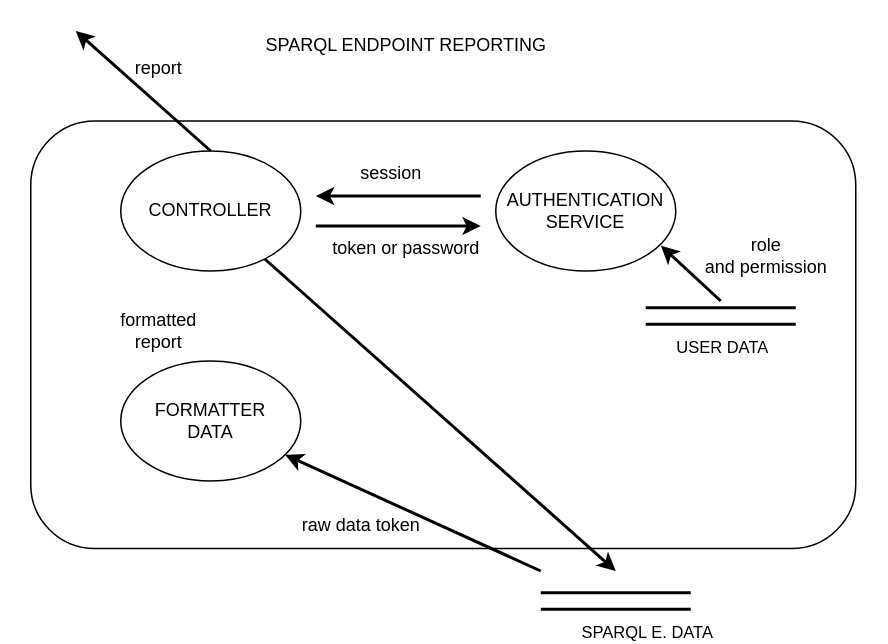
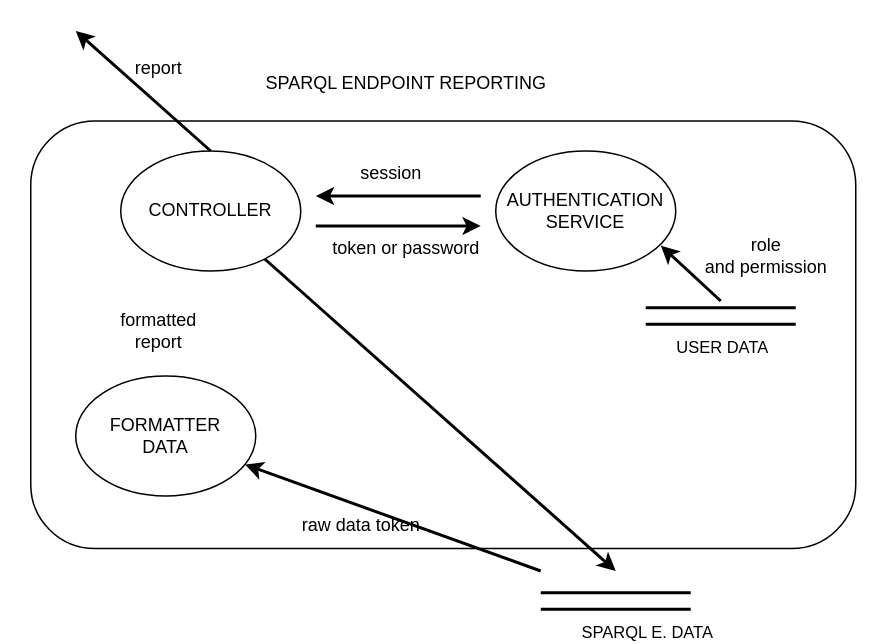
(406, 46) -> (406, 83)
(211, 421) -> (166, 436)
